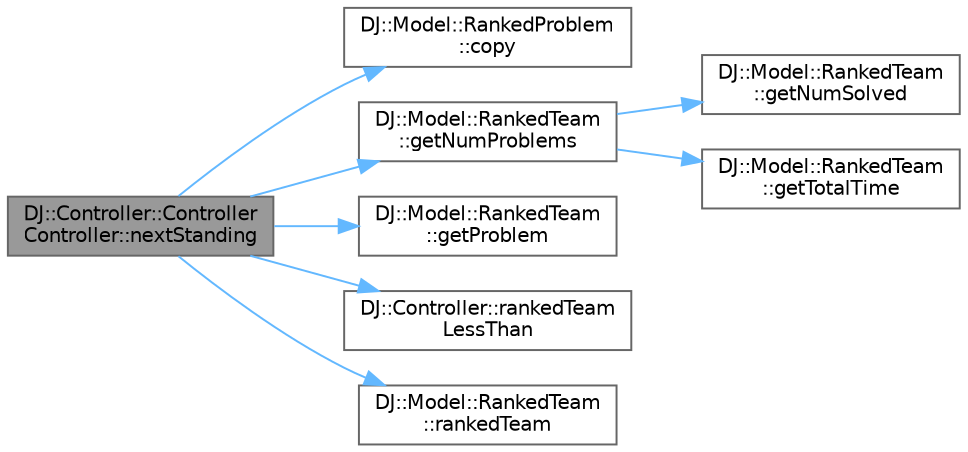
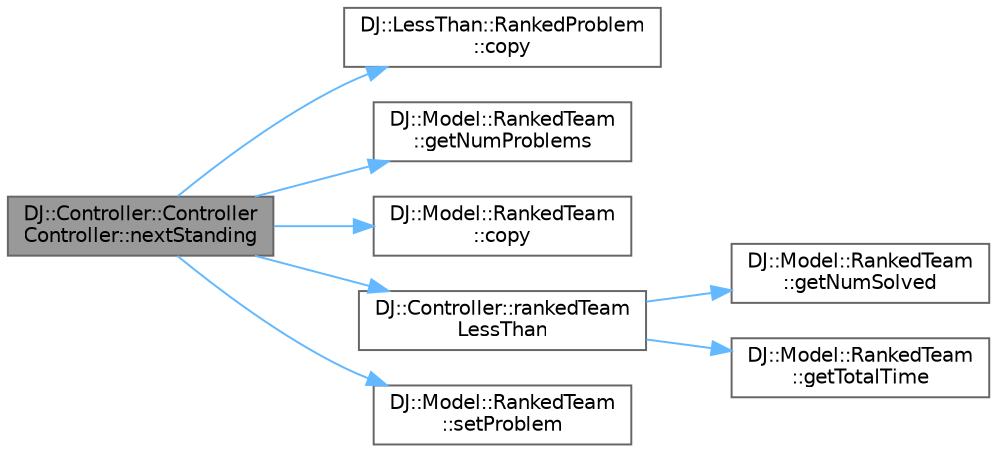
(488, 37) -> (502, 37)
(650, 110) -> (679, 297)
(650, 154) -> (679, 344)
(488, 226) -> (502, 226)
(488, 415) -> (502, 415)
